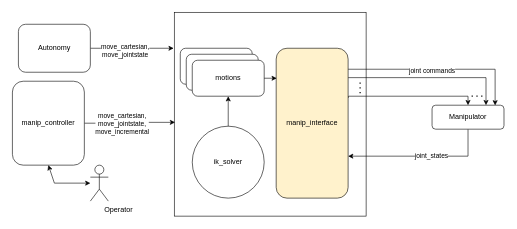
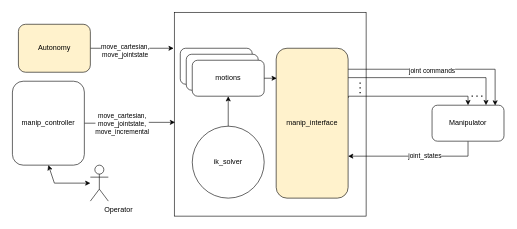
(54, 48) -> (54, 48)
(468, 117) -> (468, 123)
